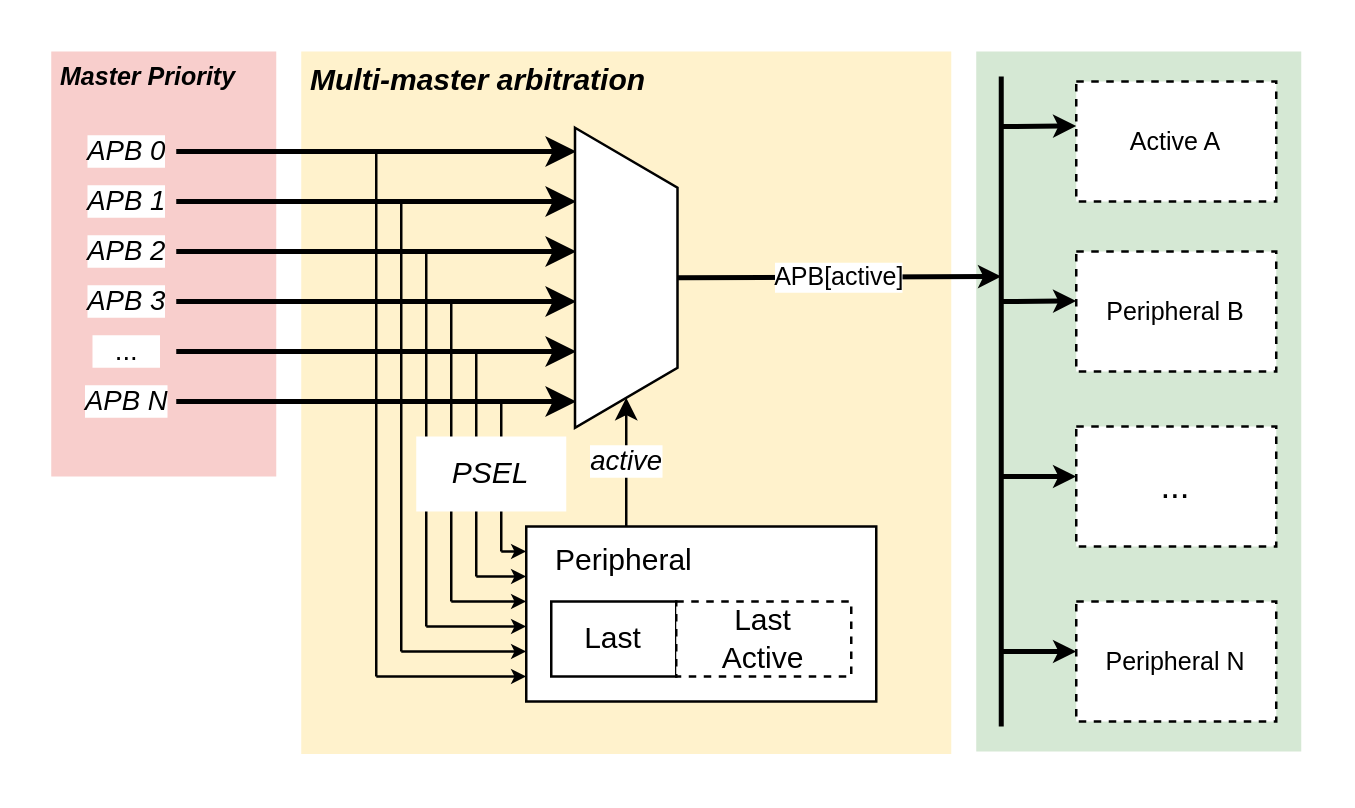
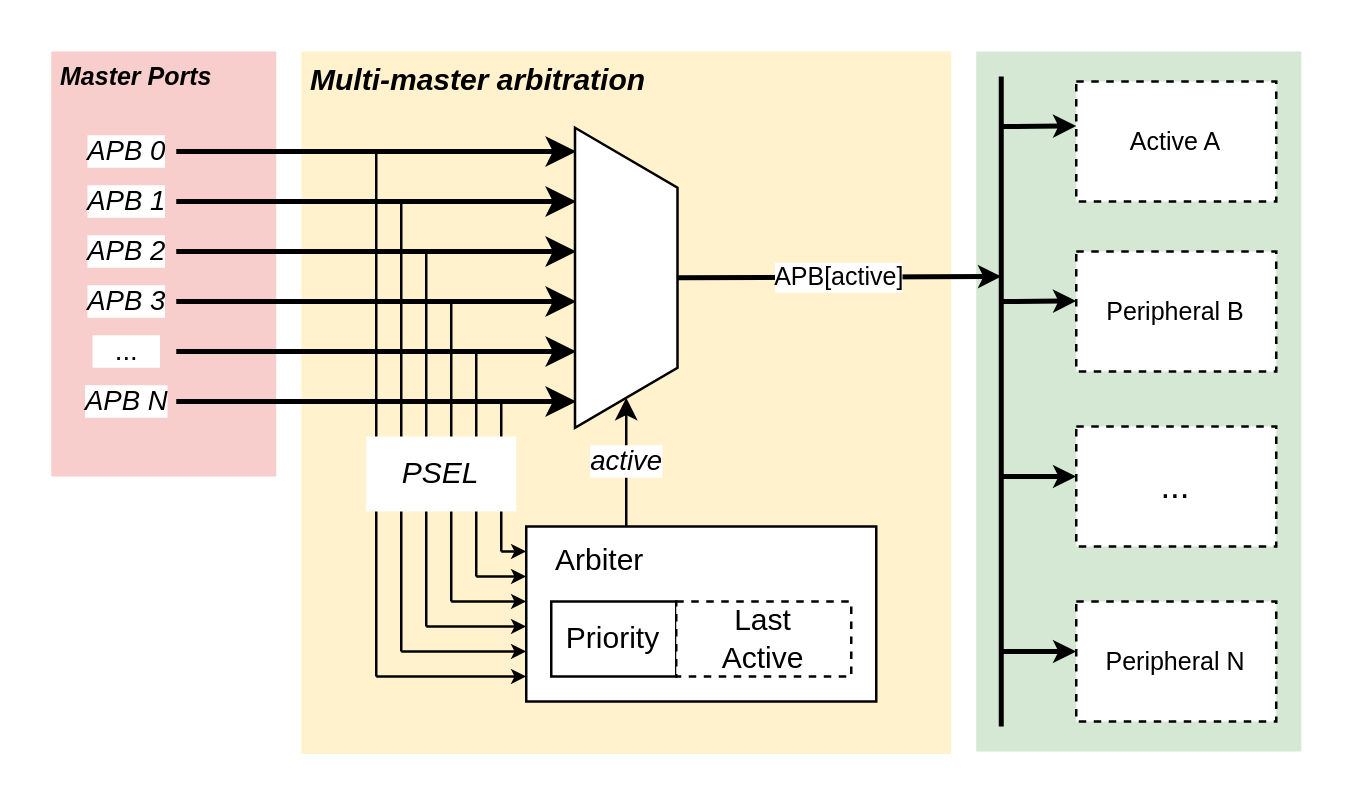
(157, 79) -> (142, 79)
(491, 474) -> (441, 474)
(632, 562) -> (611, 562)
(614, 639) -> (614, 639)
